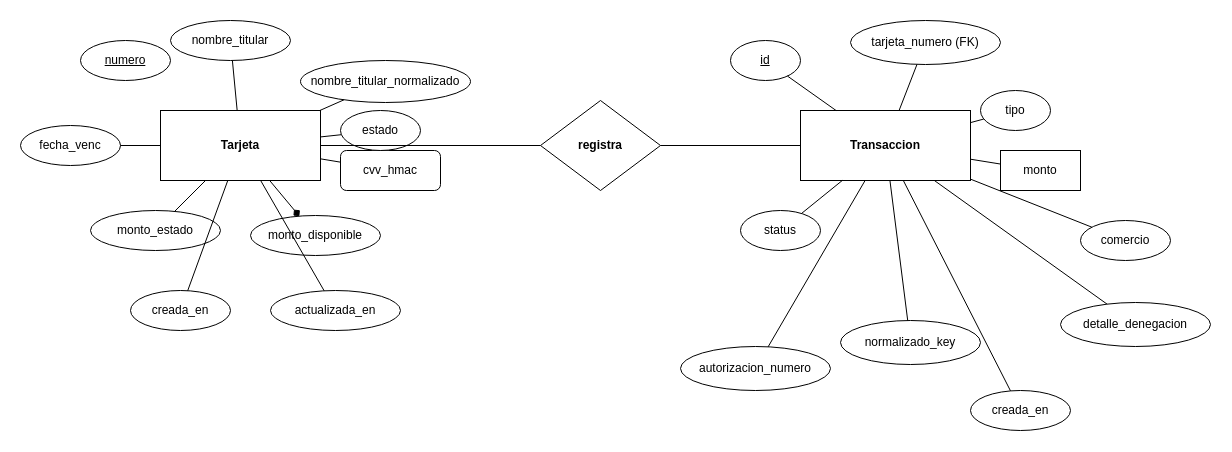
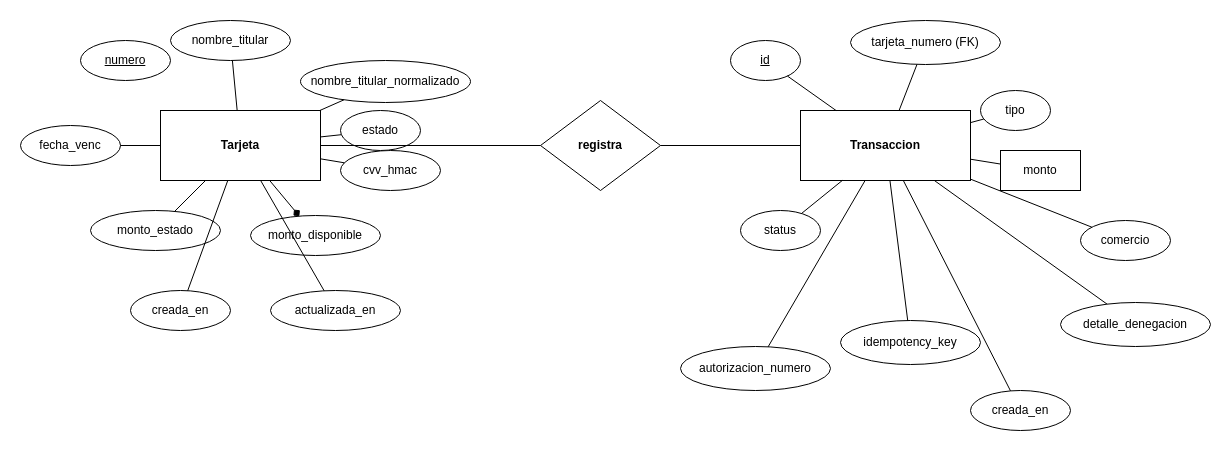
(391, 171) -> (391, 171)
(911, 343) -> (911, 343)
